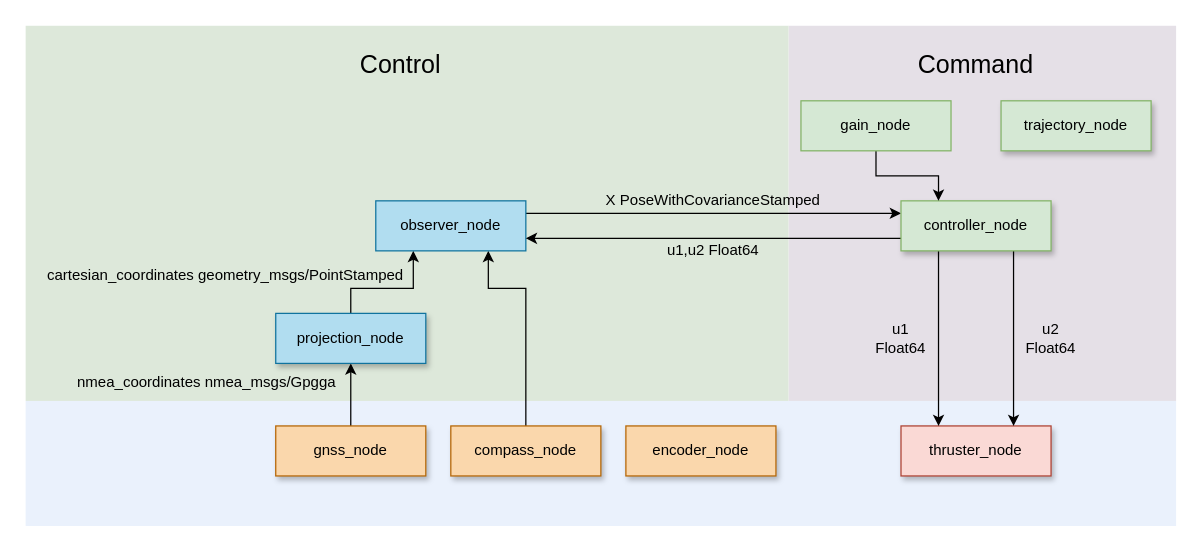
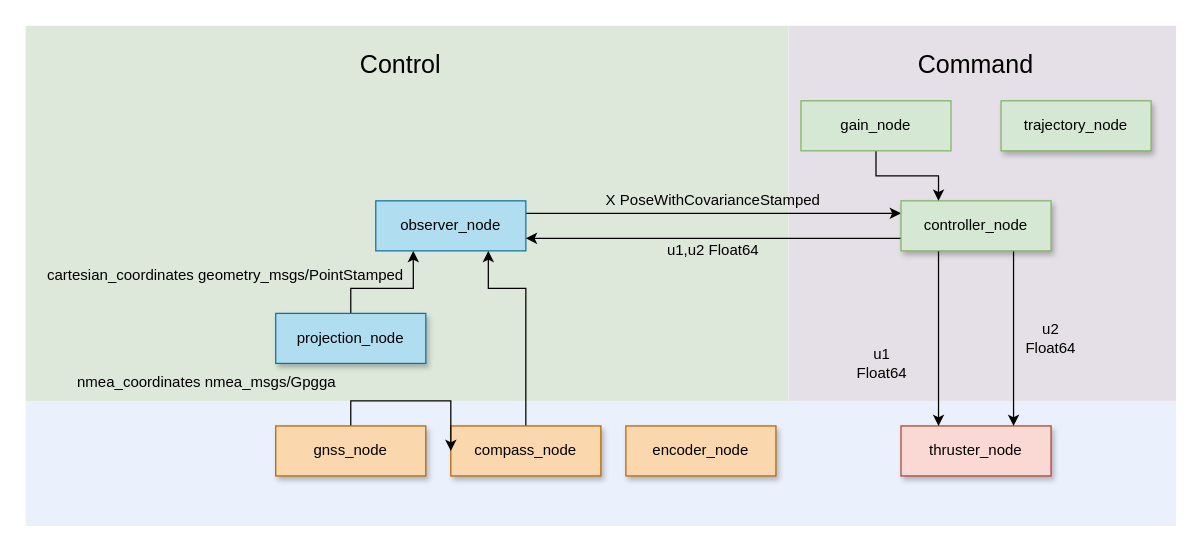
(901, 338) -> (882, 363)
(351, 387) -> (421, 401)
